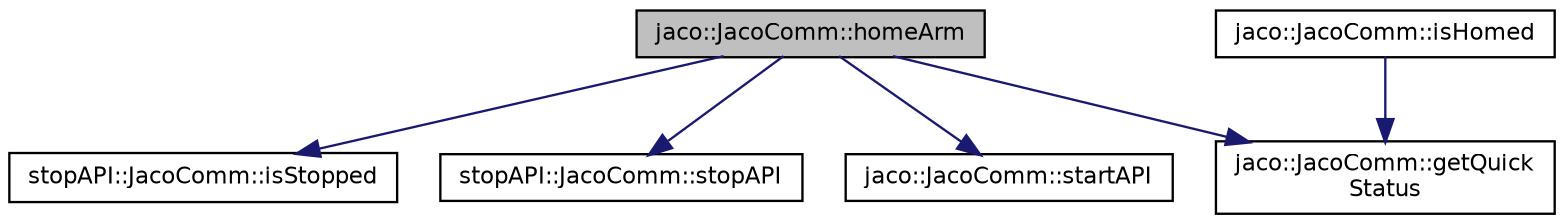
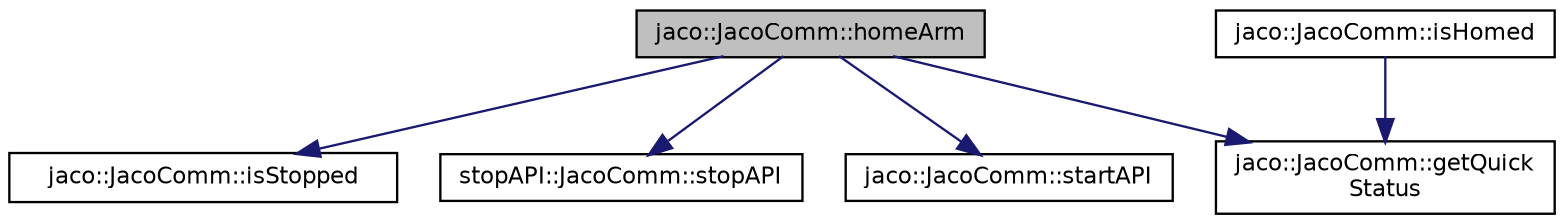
(203, 178) -> (203, 178)
